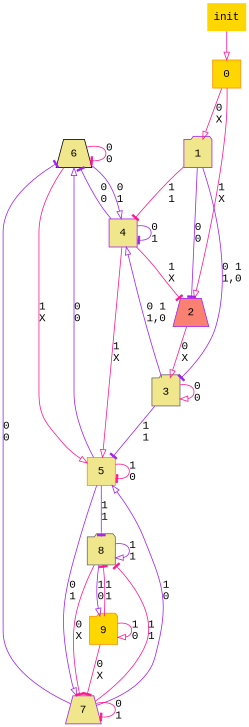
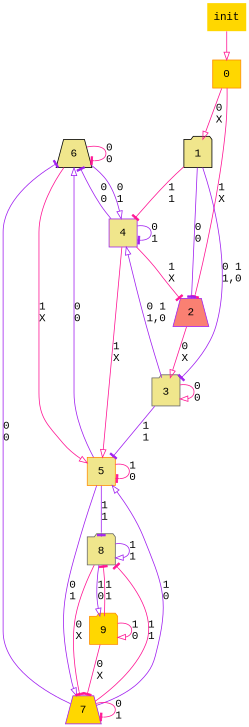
(198, 153) -> (198, 153)
(217, 190) -> (217, 192)
(83, 710) -> (83, 710)
